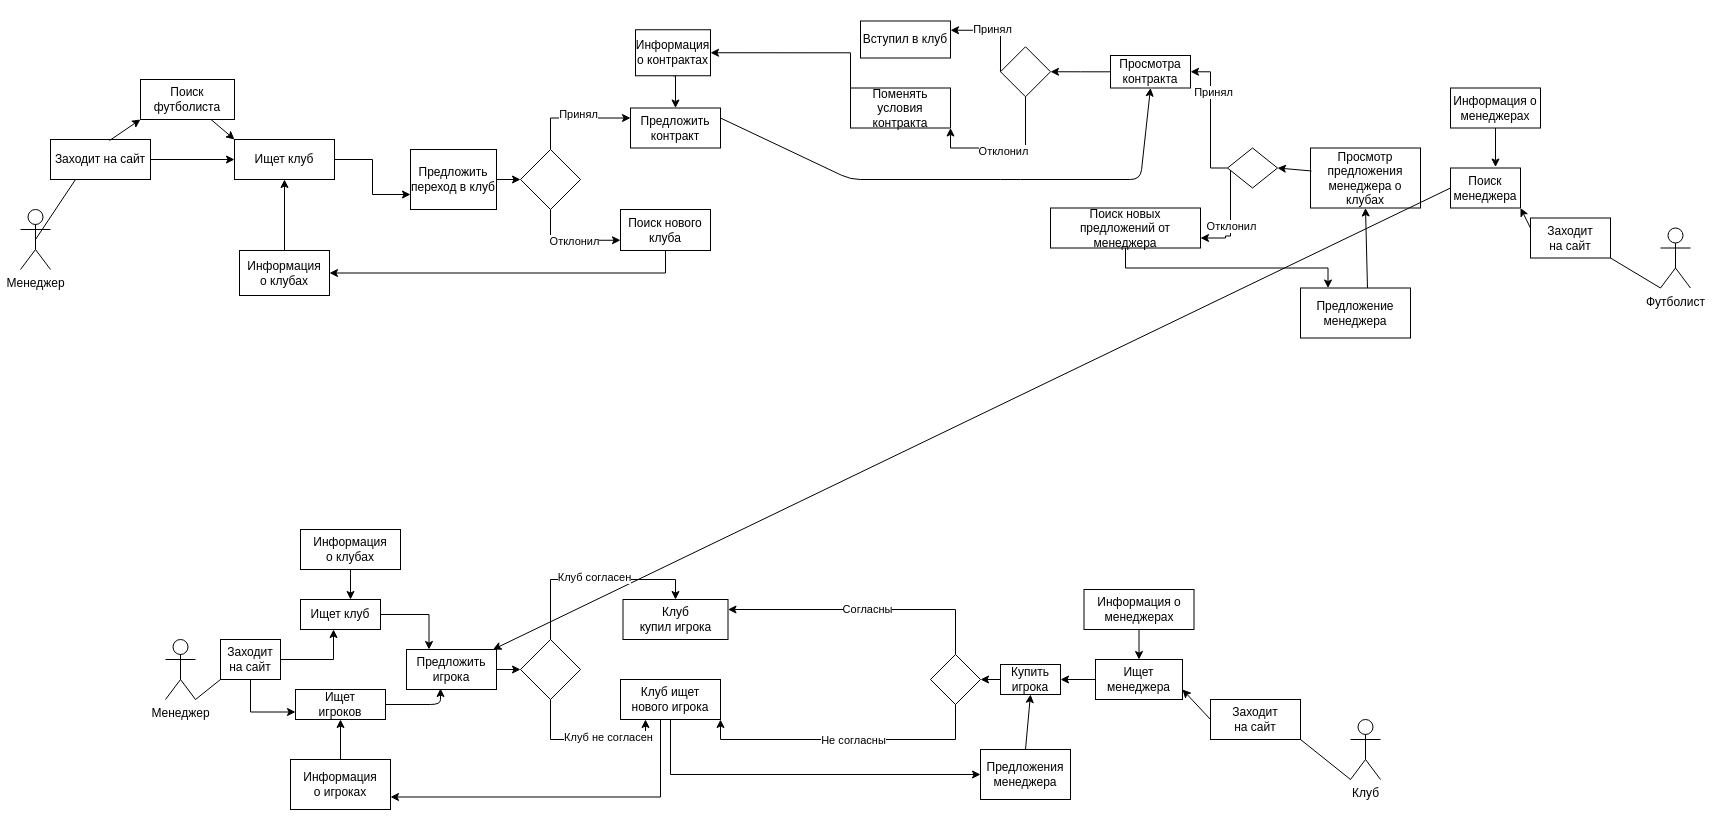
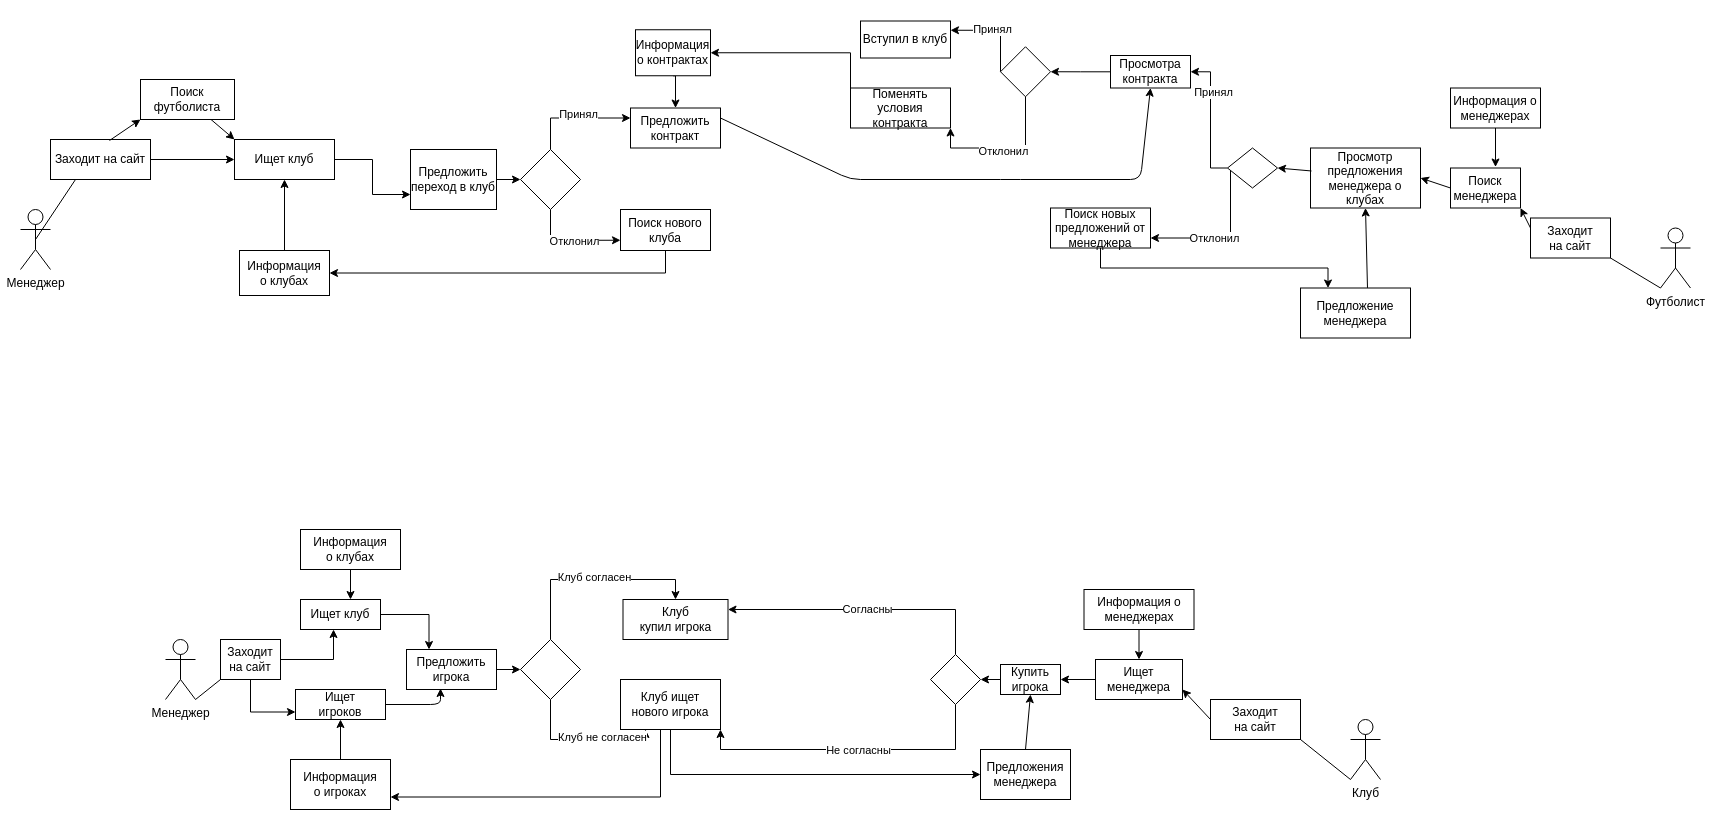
(1126, 228) -> (1101, 228)
(962, 423) -> (1439, 184)
(671, 700) -> (671, 705)
